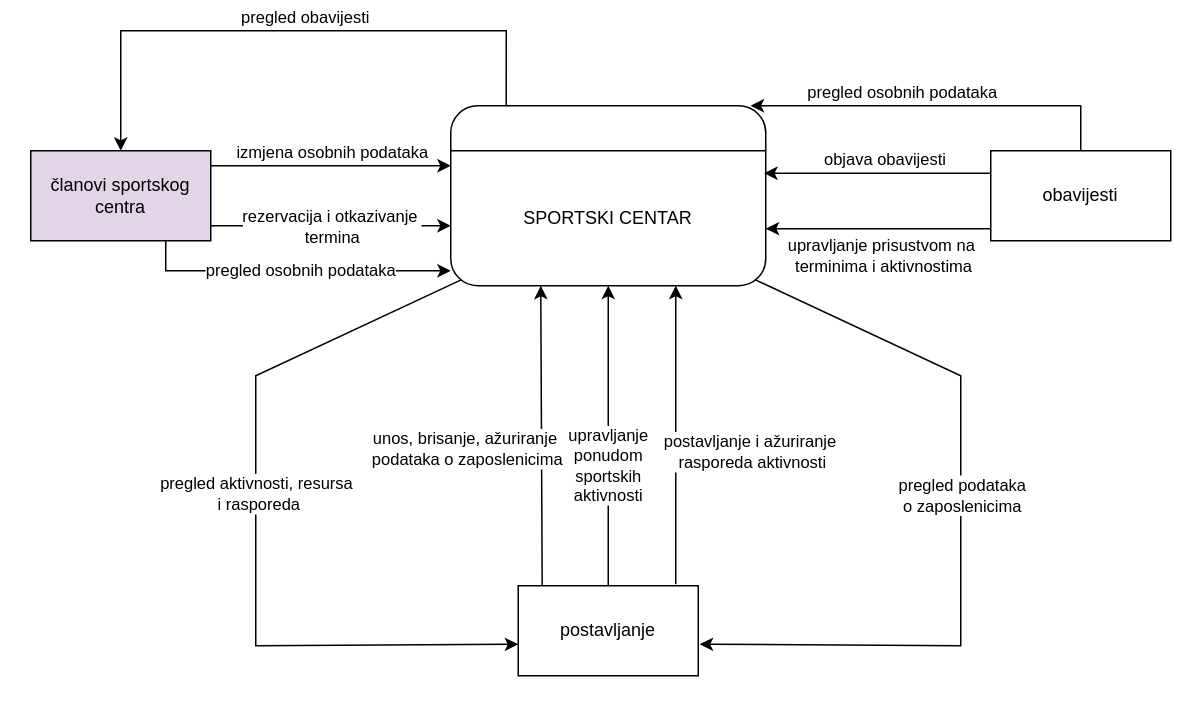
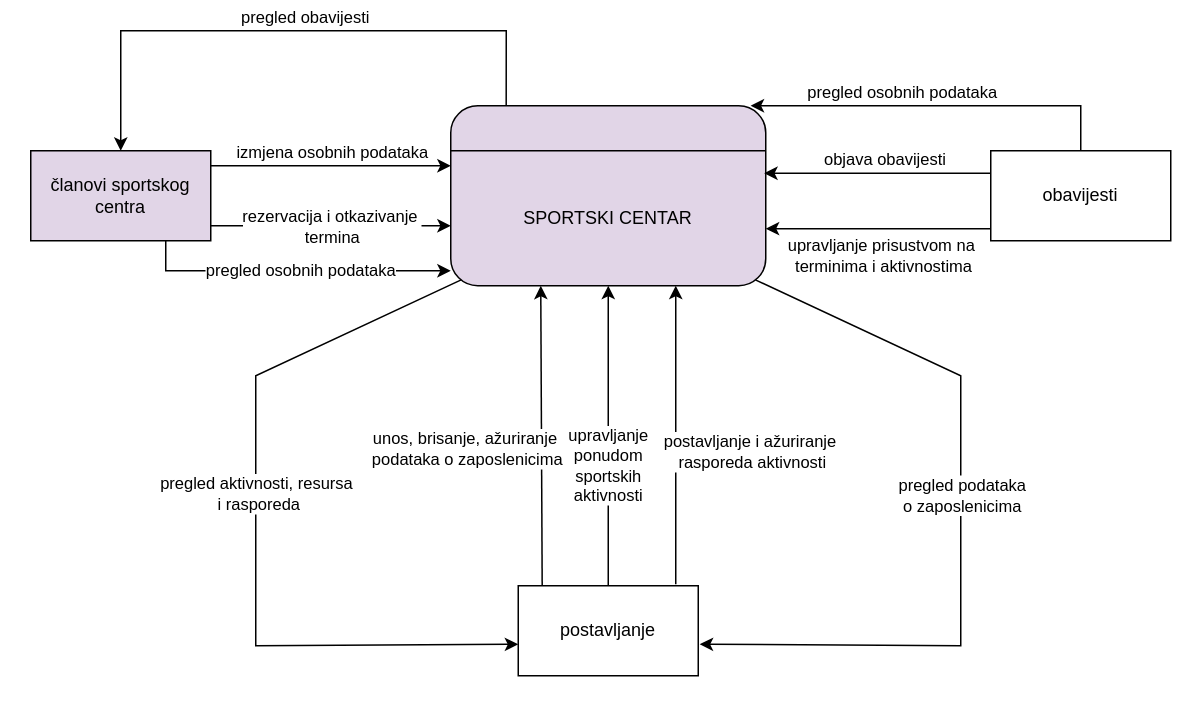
(608, 196) -> (608, 196)
